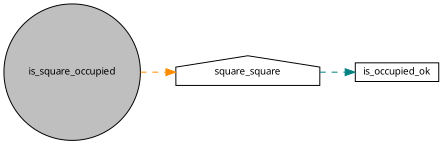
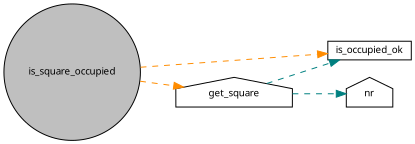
none -> (229, 61)
(248, 72) -> (234, 94)
none -> (370, 94)
